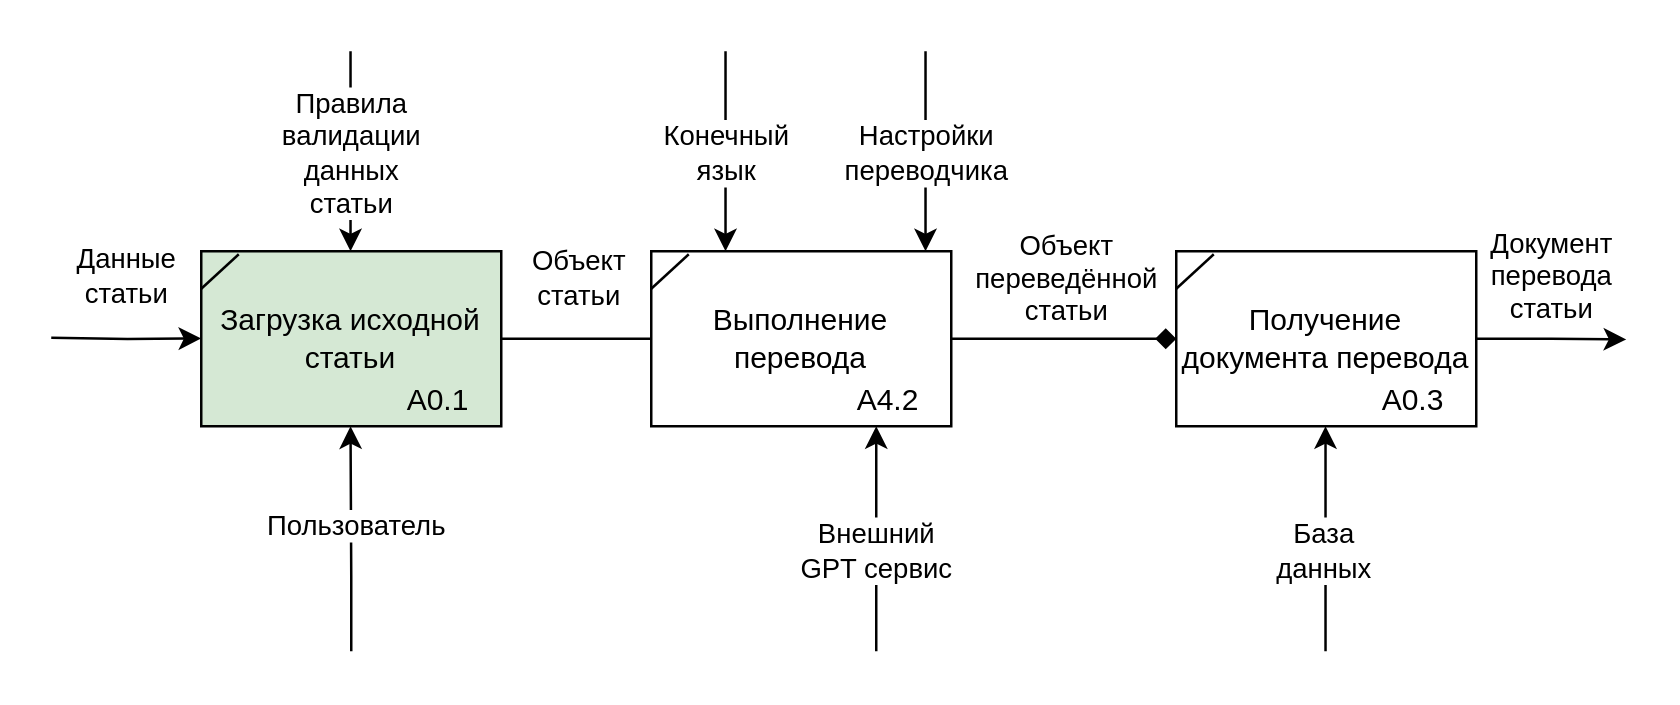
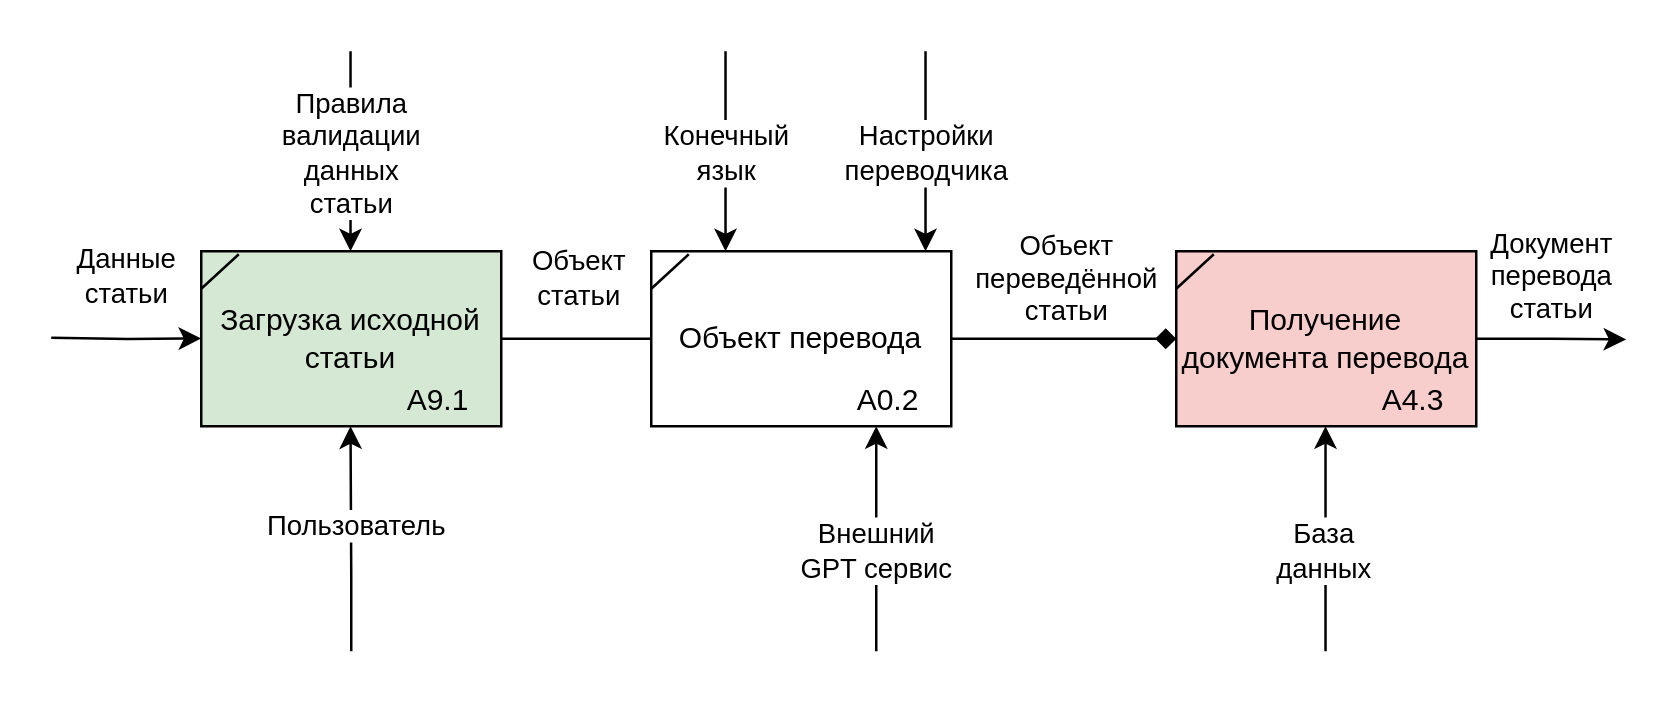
(801, 339) -> (801, 339)
(1326, 339) -> (1326, 339)
(439, 401) -> (439, 401)
(889, 401) -> (889, 401)
(1414, 401) -> (1414, 401)
